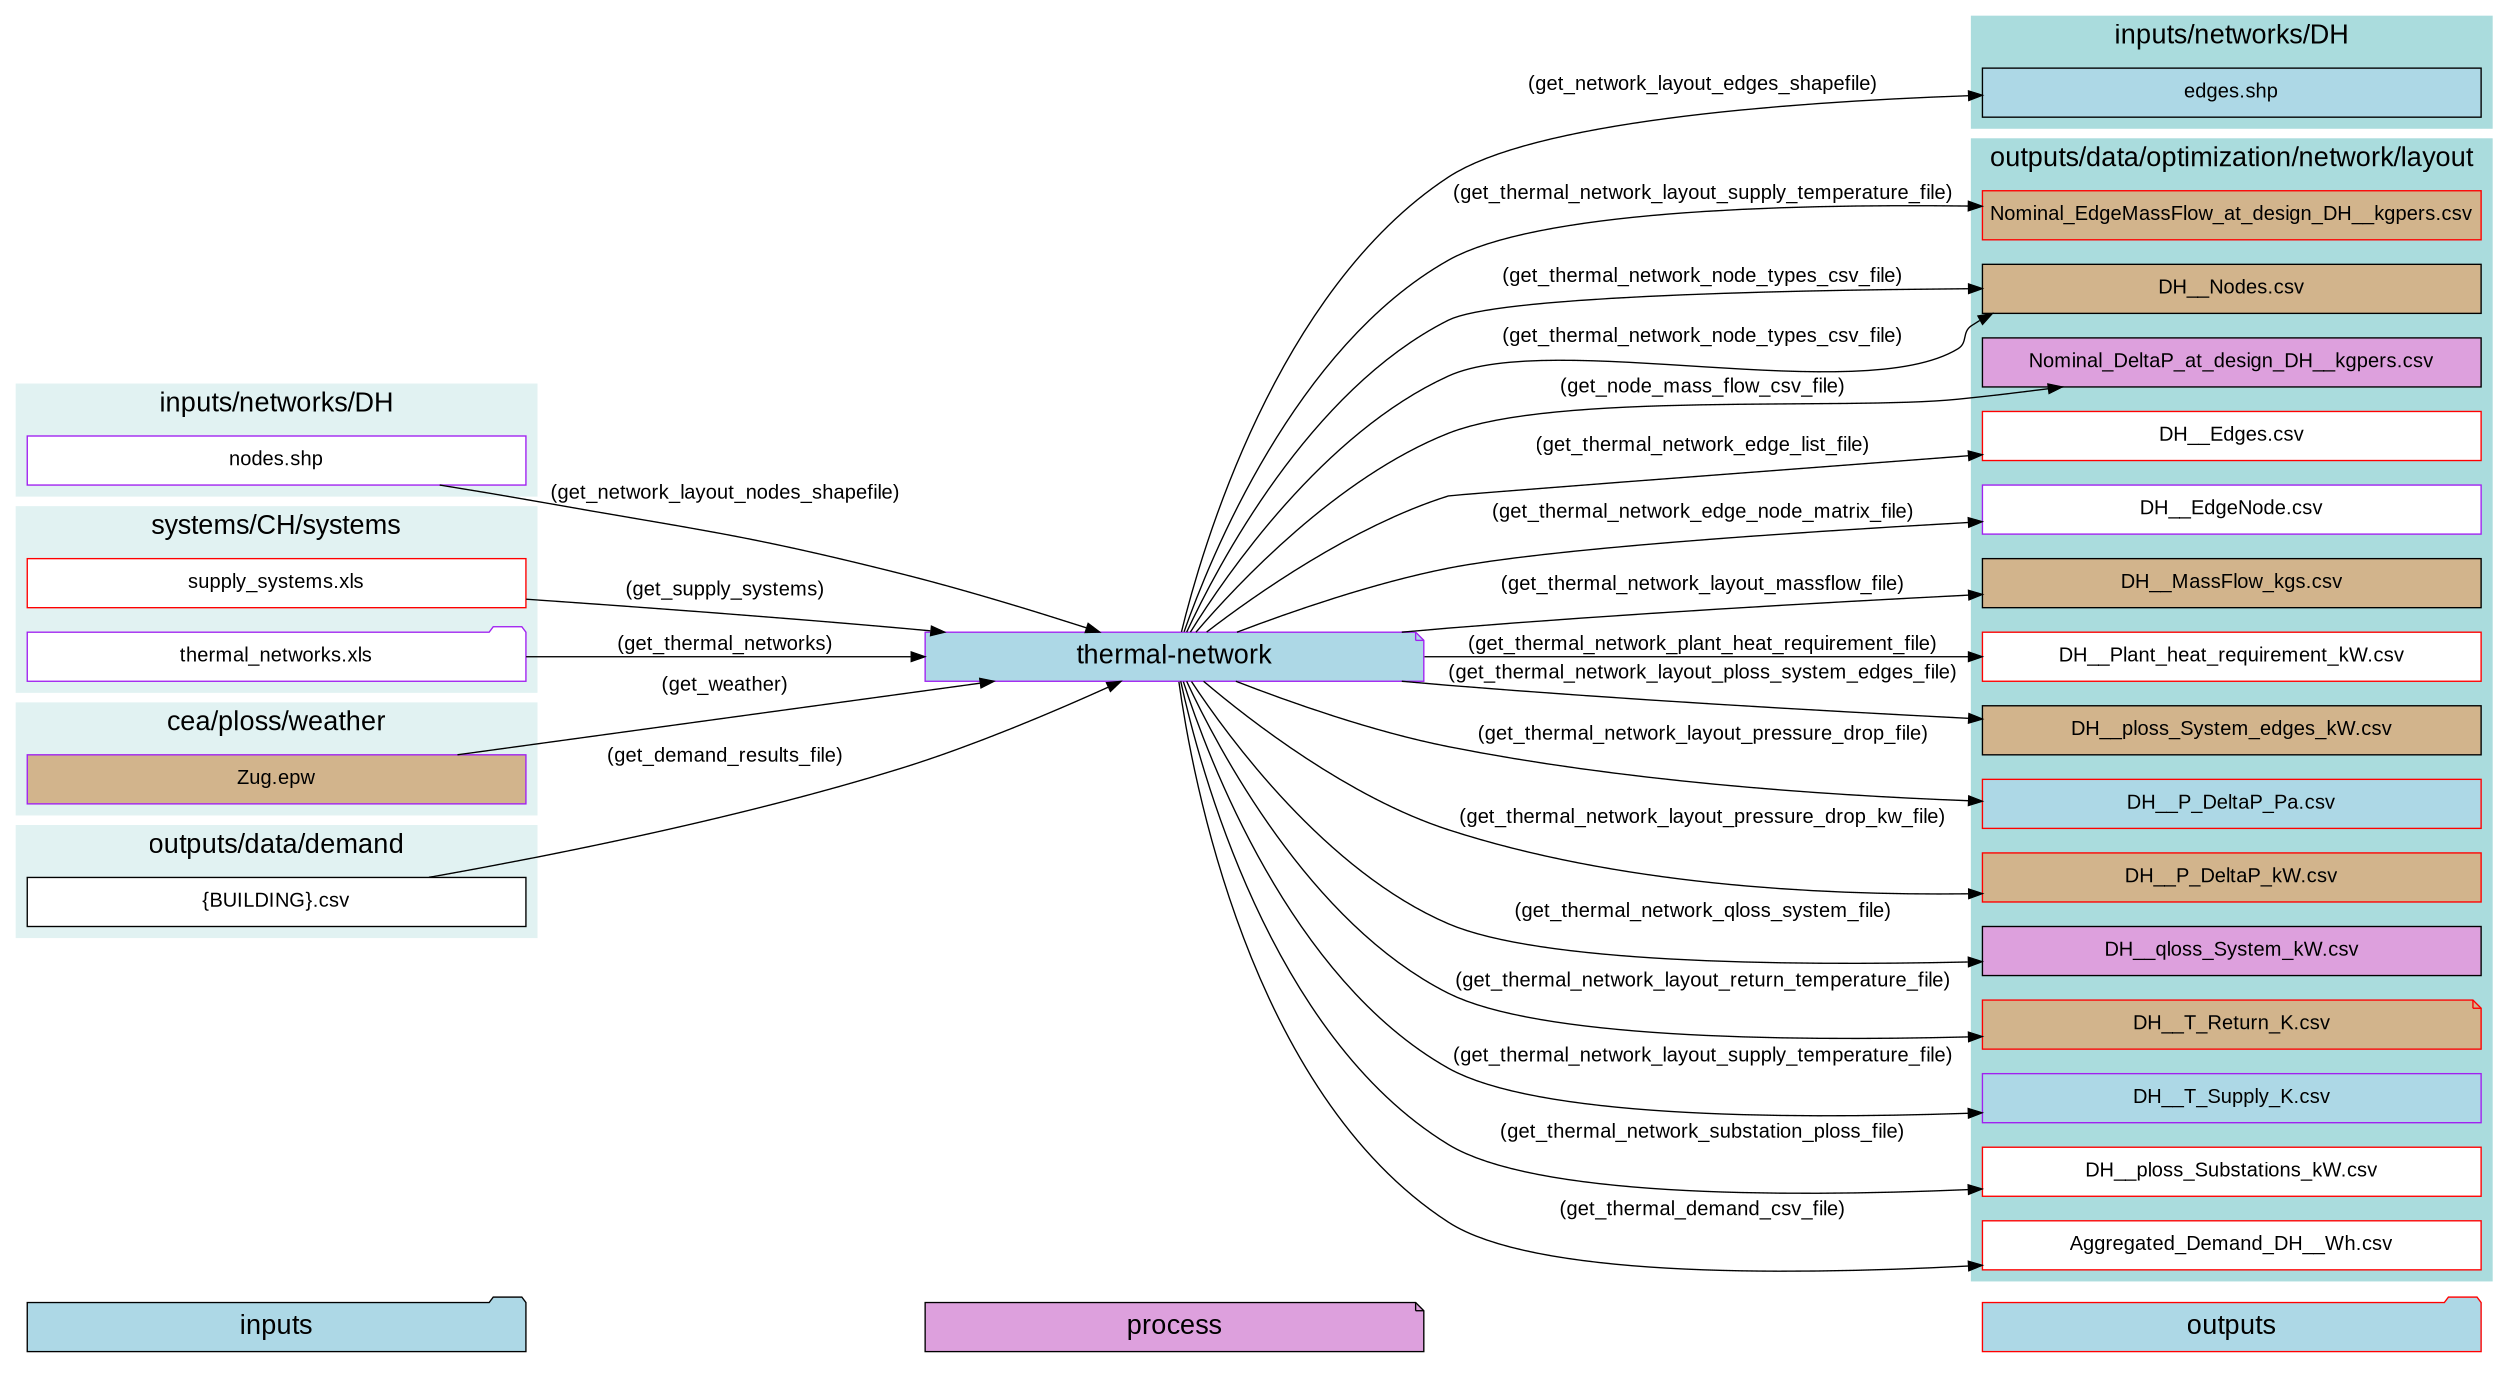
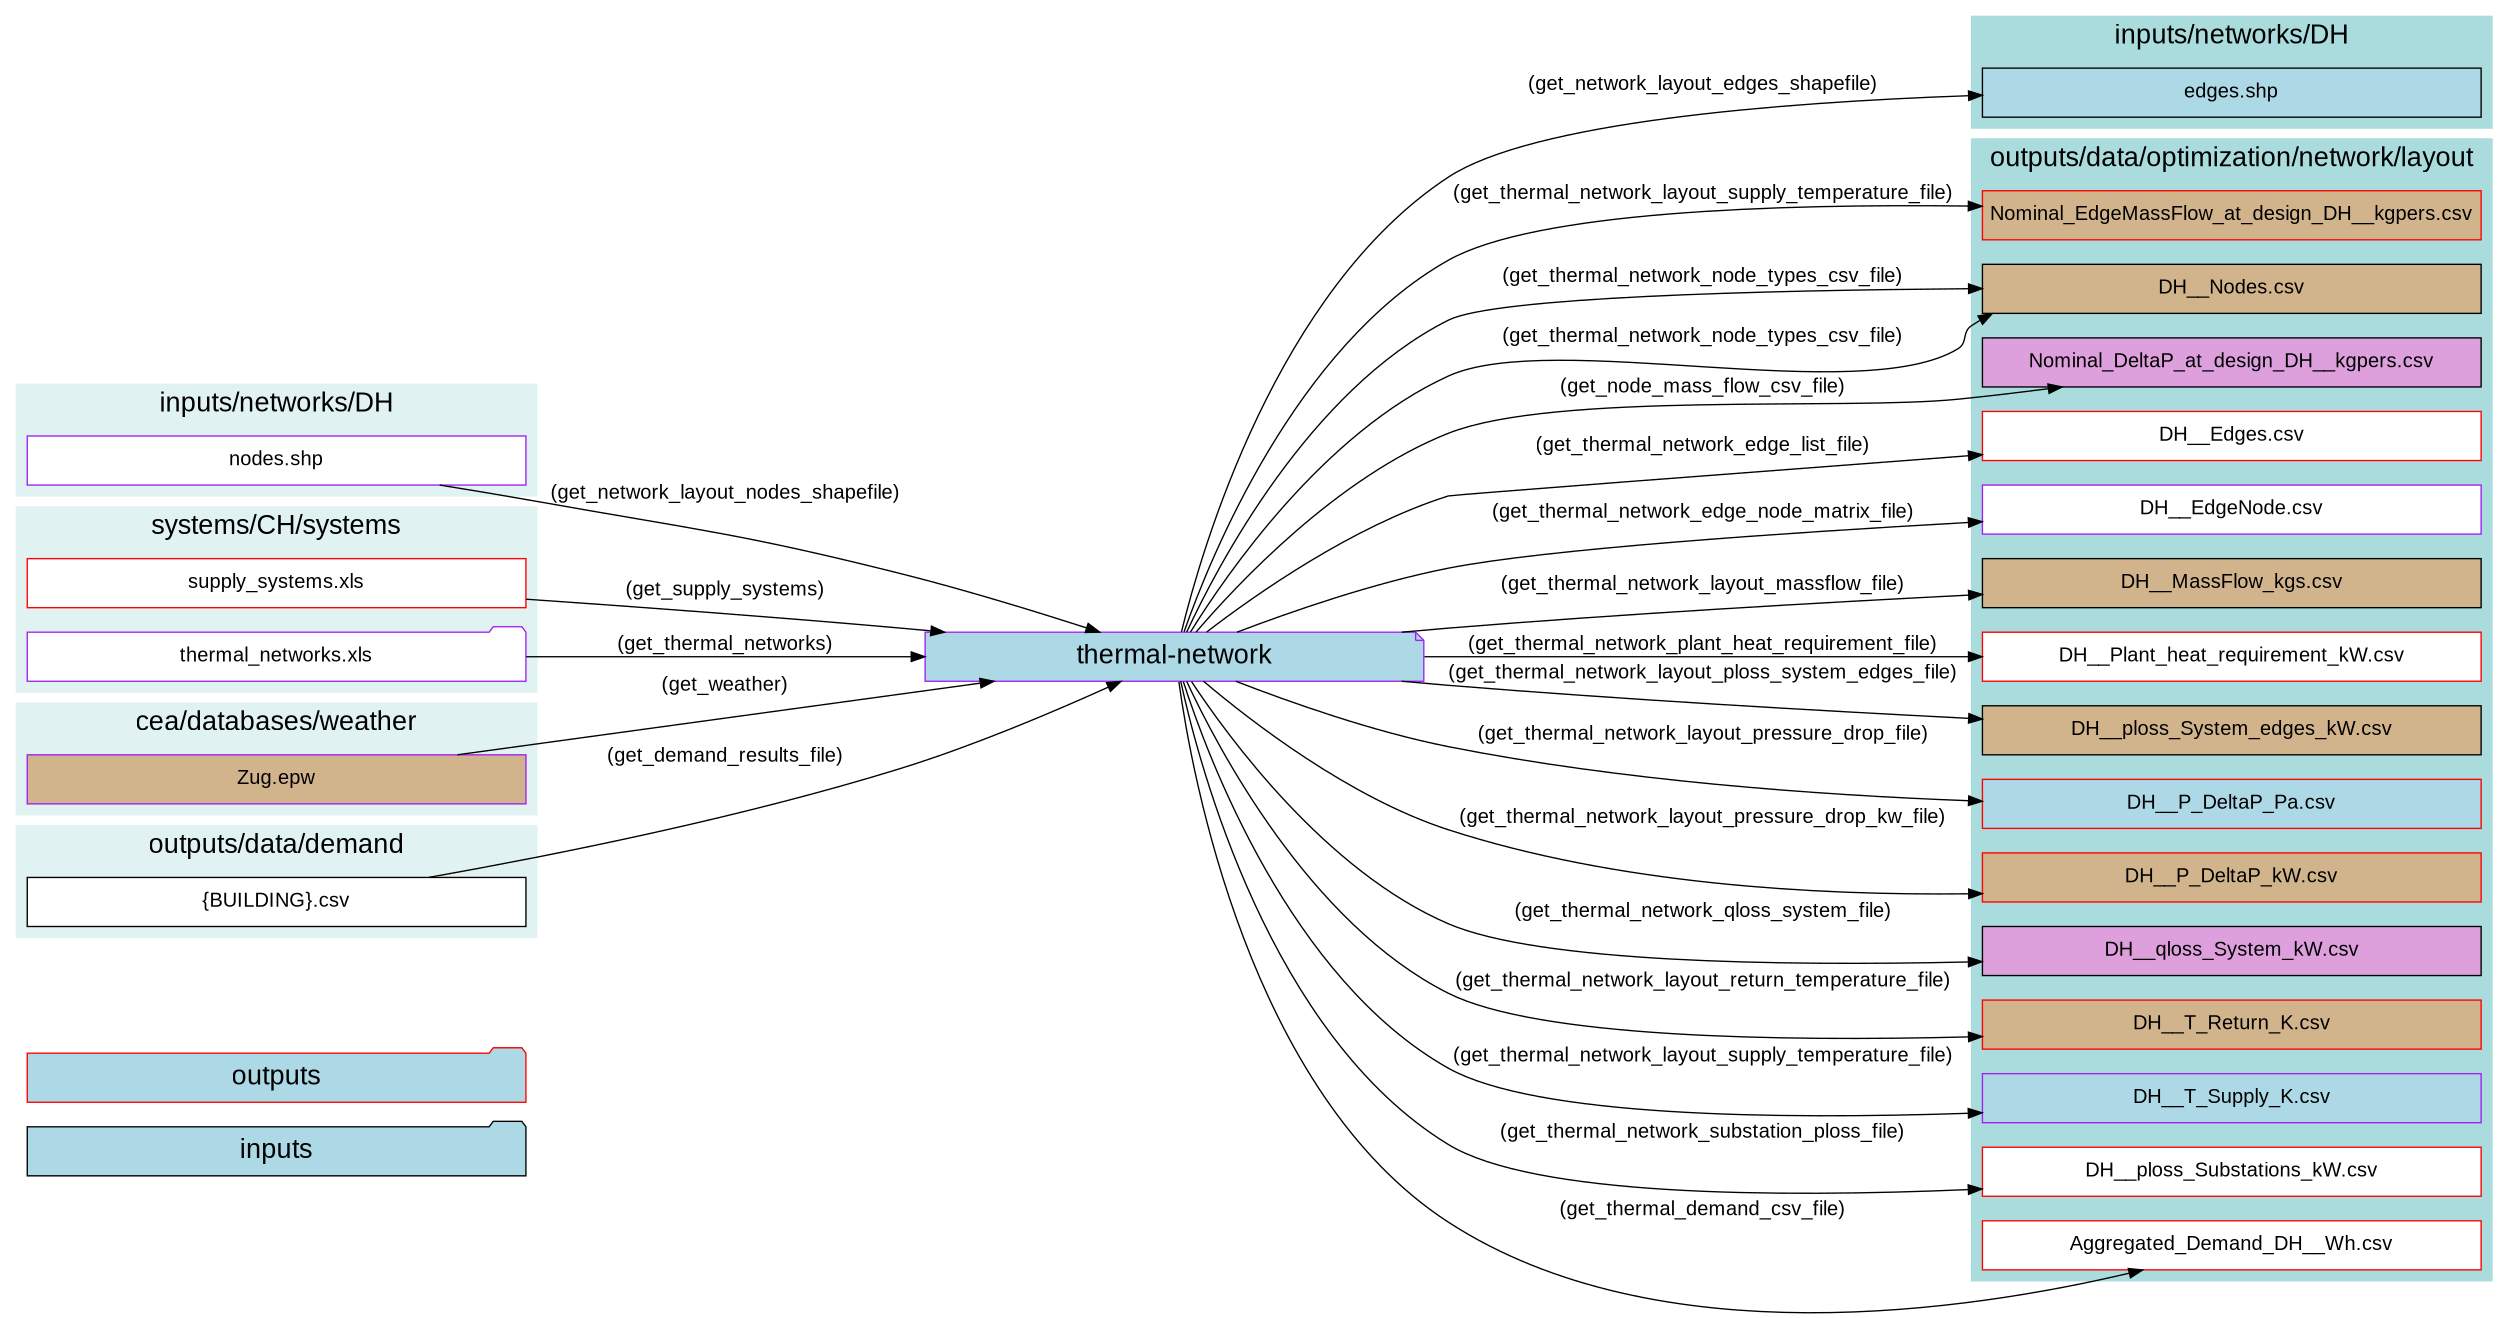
(277, 723) -> (277, 723)
(2232, 1025) -> (2232, 1025)
(1174, 1327) -> none
